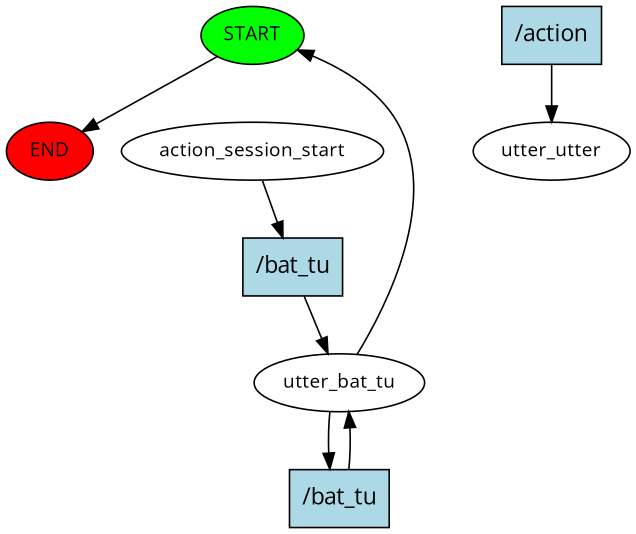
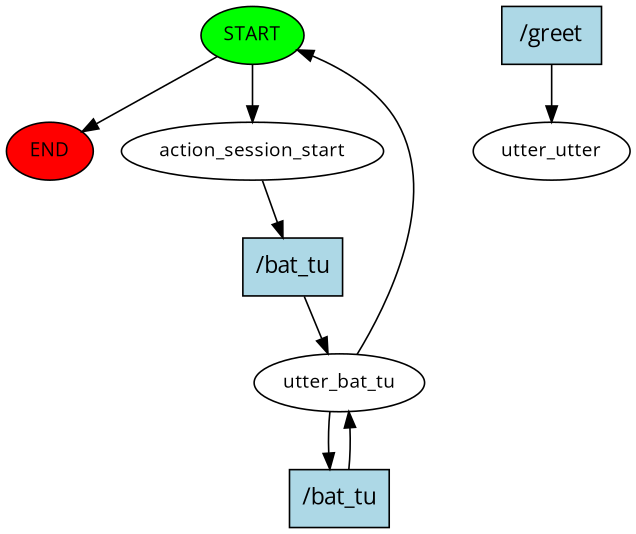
(552, 35) -> (552, 35)
none -> (253, 85)
